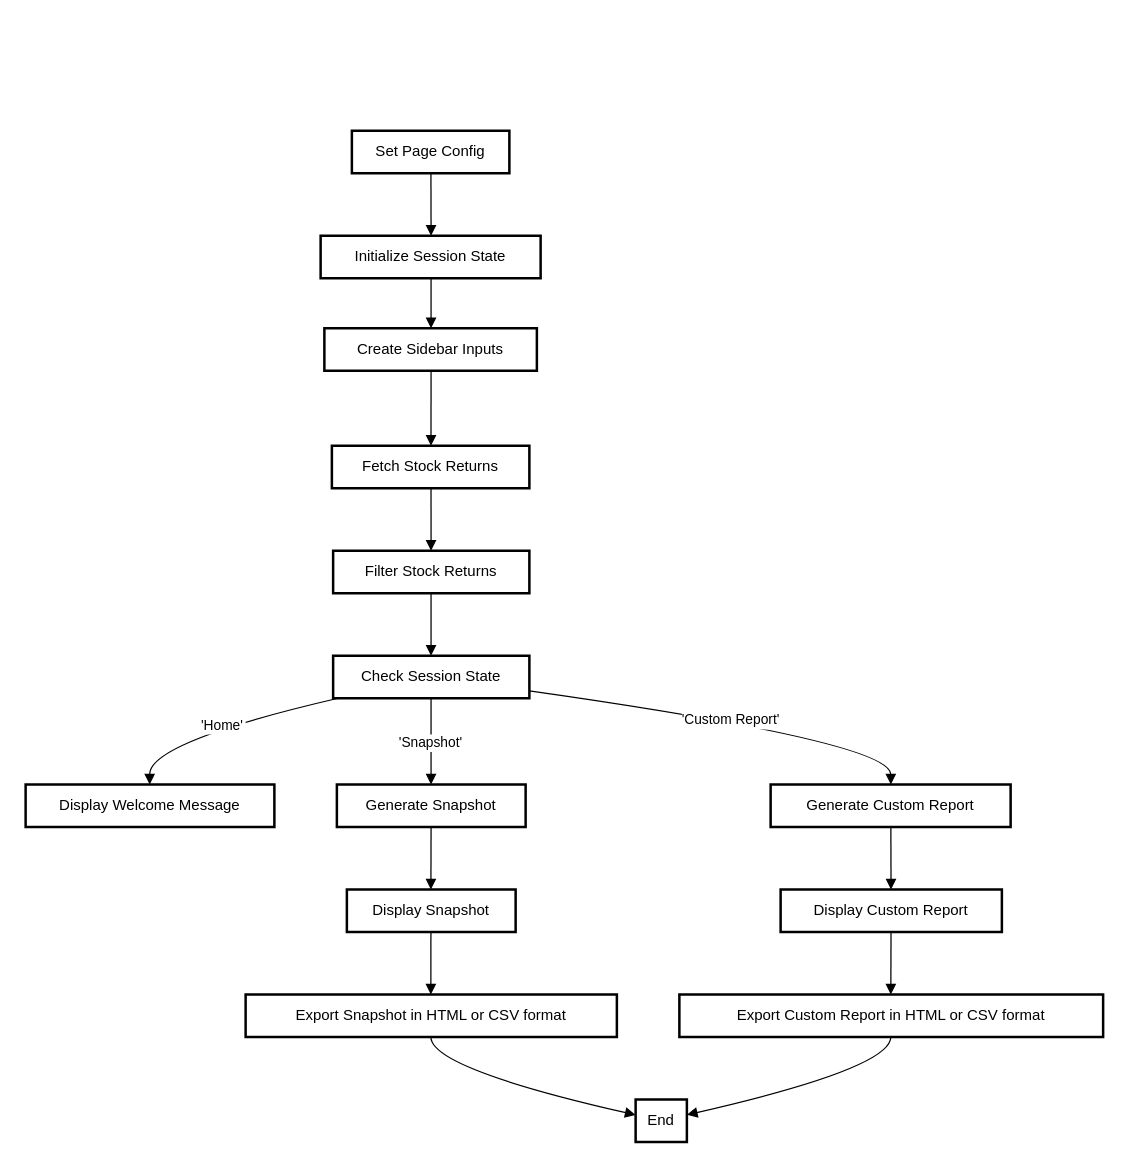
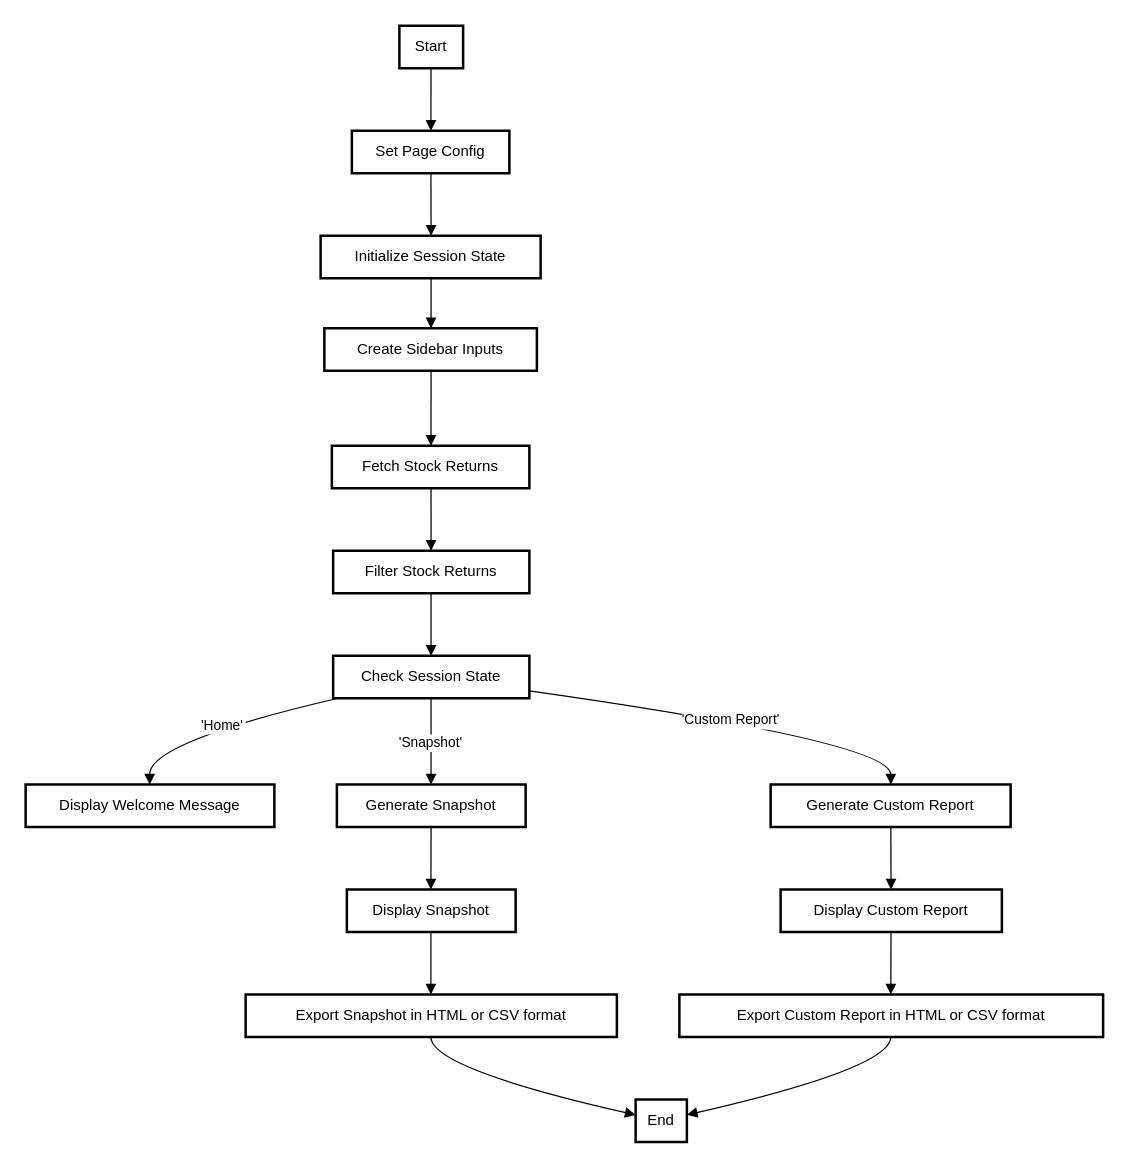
none -> (431, 47)
none -> (431, 95)
